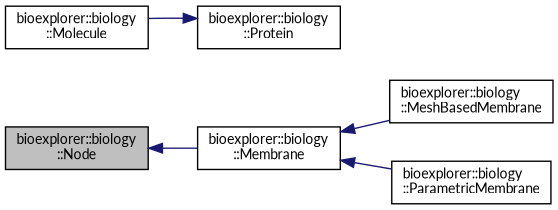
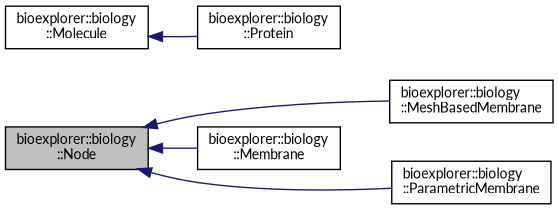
(166, 18) -> (180, 37)
(372, 124) -> (272, 106)
(373, 166) -> (271, 189)
